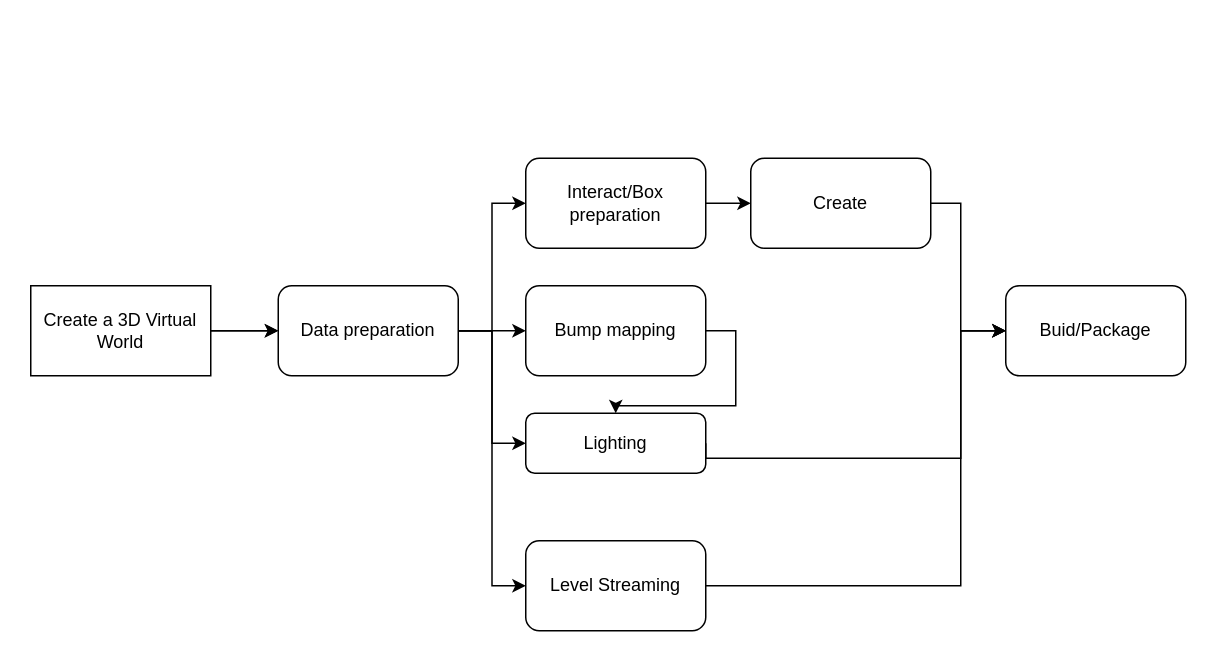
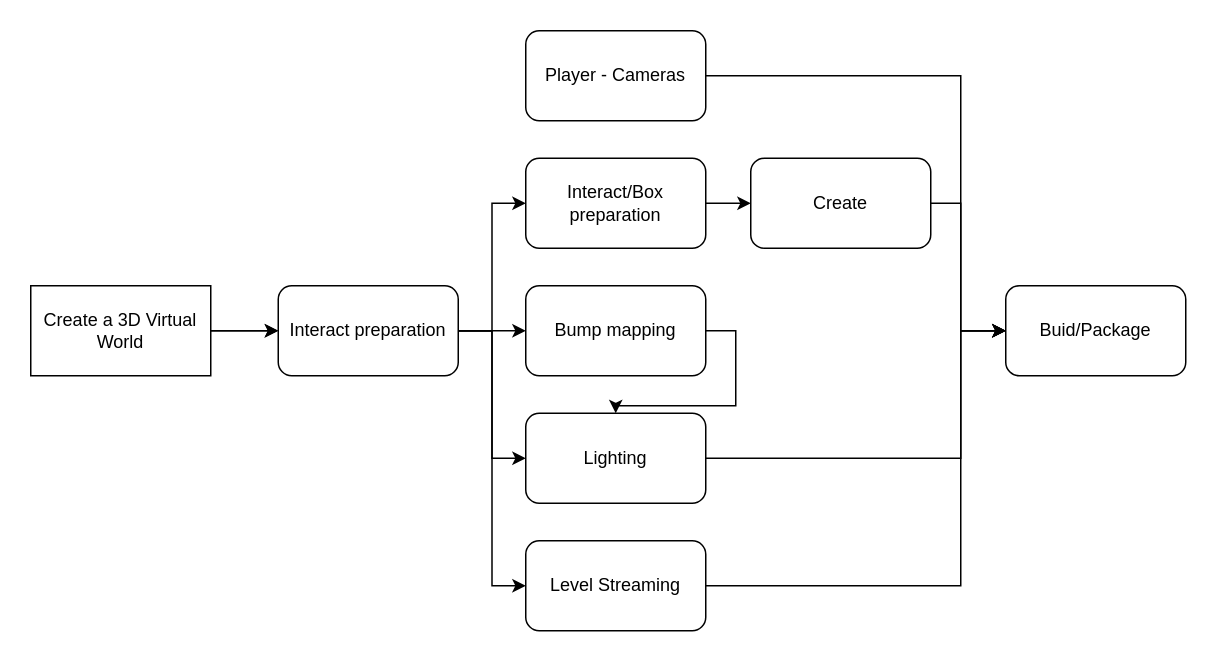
none -> (616, 76)
none -> (896, 76)
(368, 331) -> (368, 331)
(616, 443) -> (616, 458)
